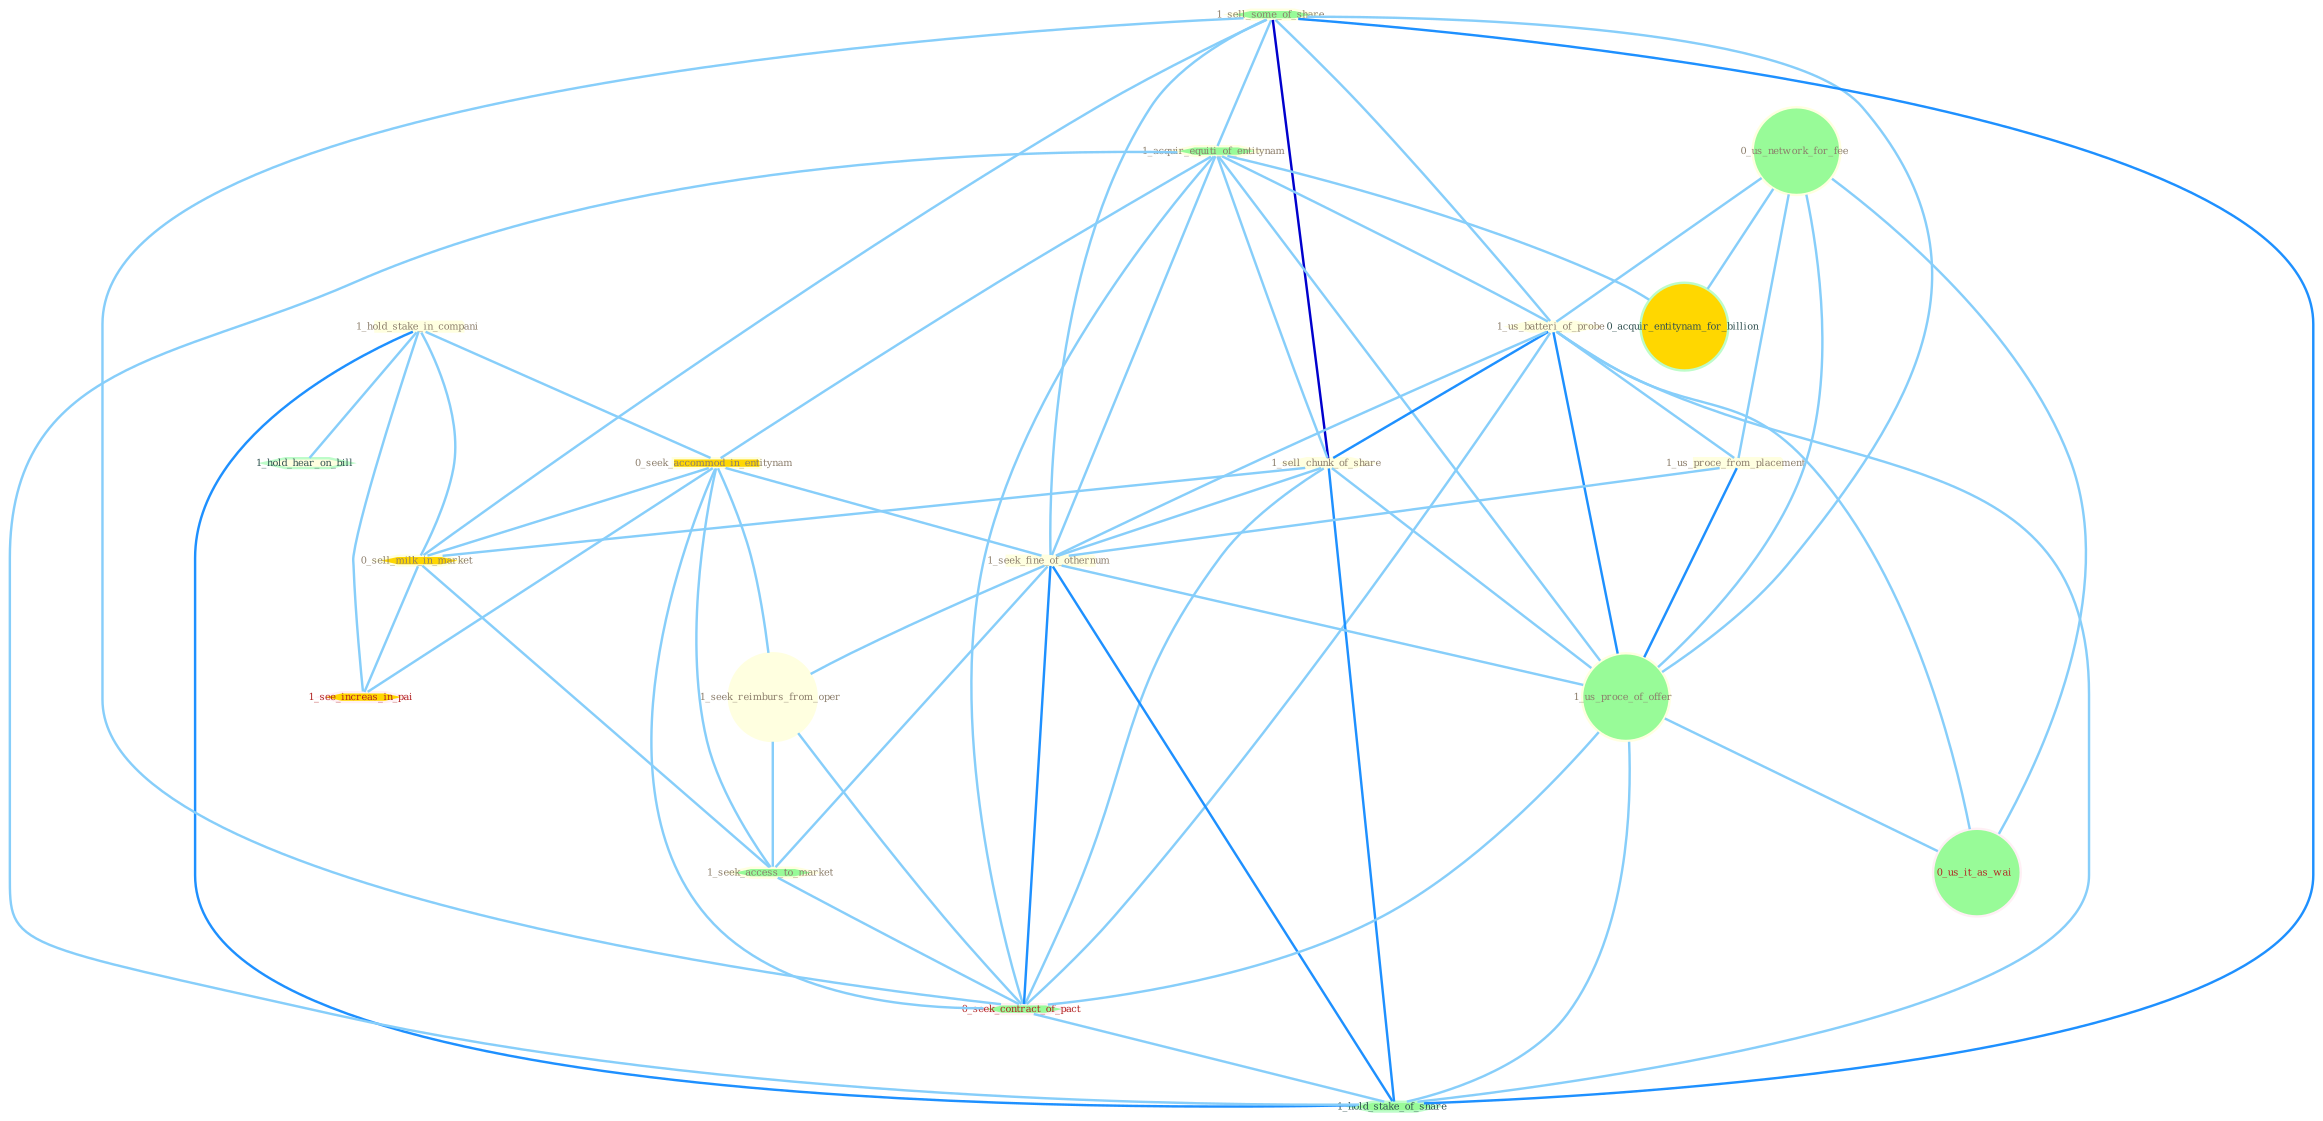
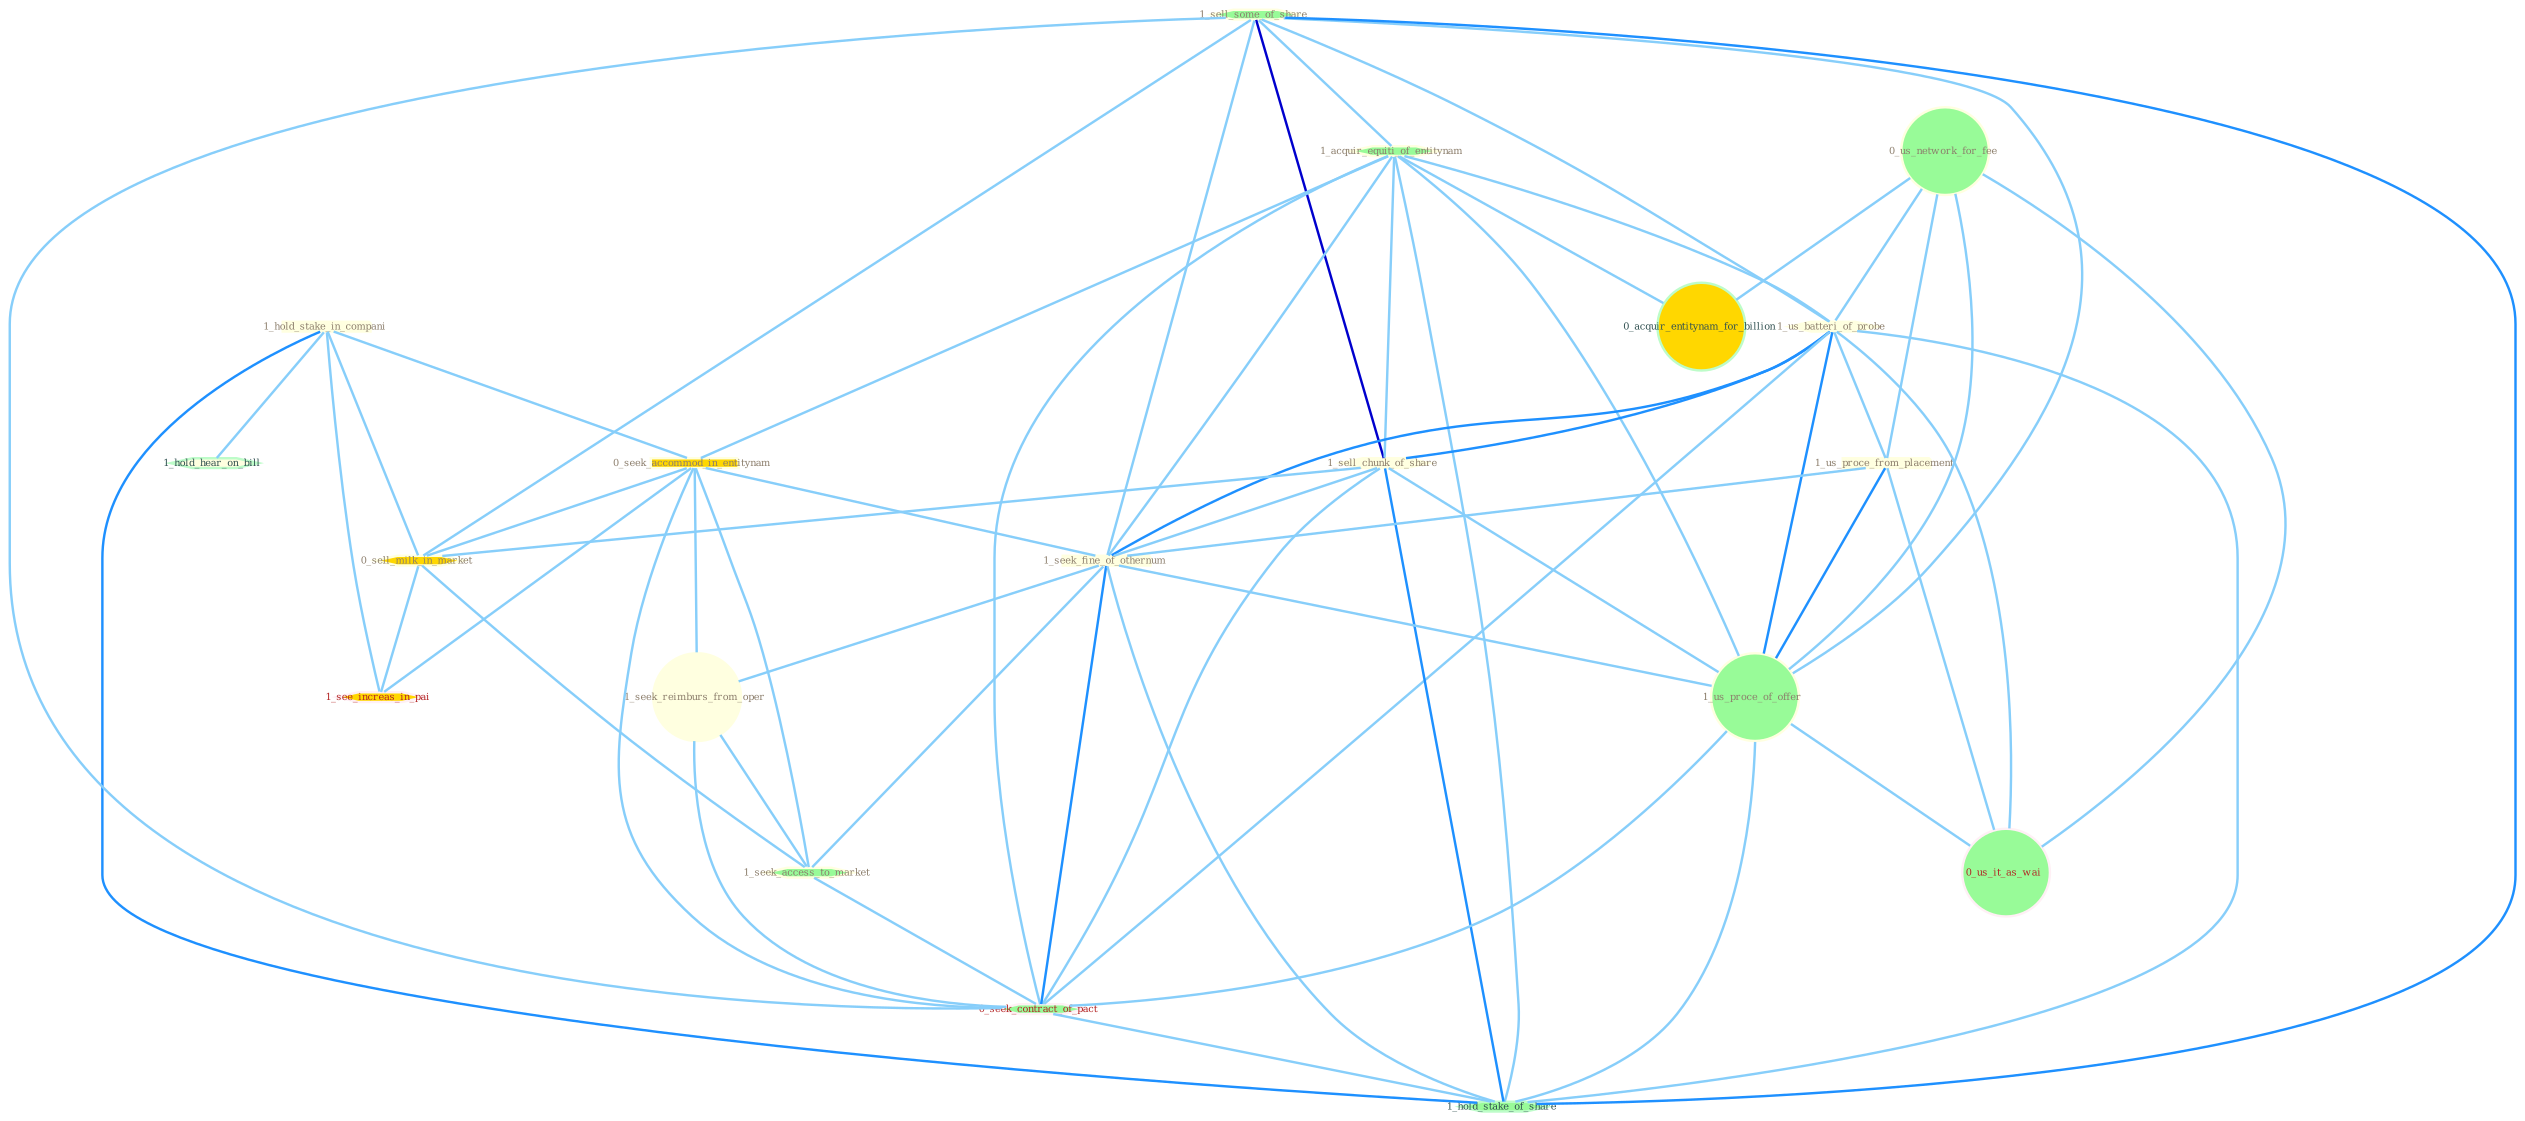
(1300, 441) -> (1467, 426)
none -> (1941, 649)
(1223, 834) -> (1236, 887)
